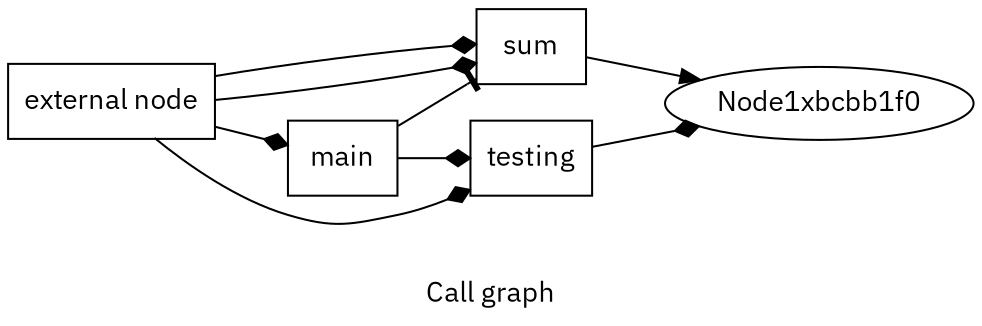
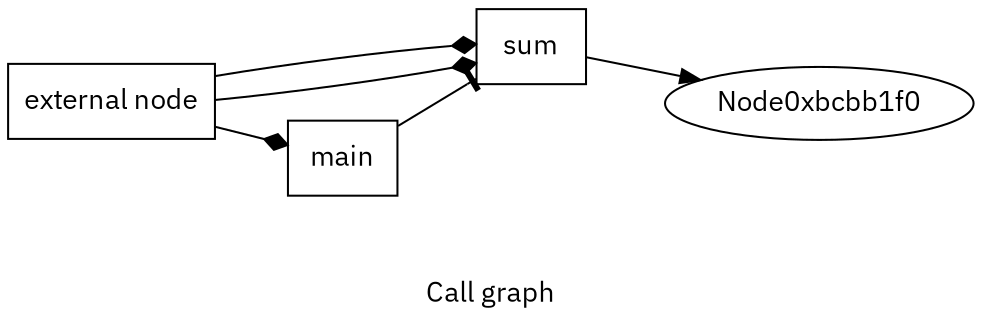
(819, 103) -> (819, 103)
(531, 158) -> none
